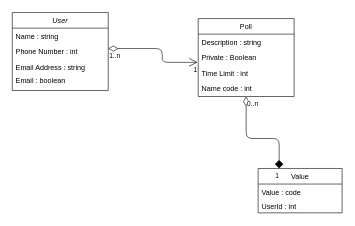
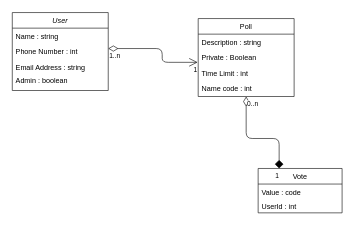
(40, 80) -> (41, 80)
(300, 176) -> (300, 176)
